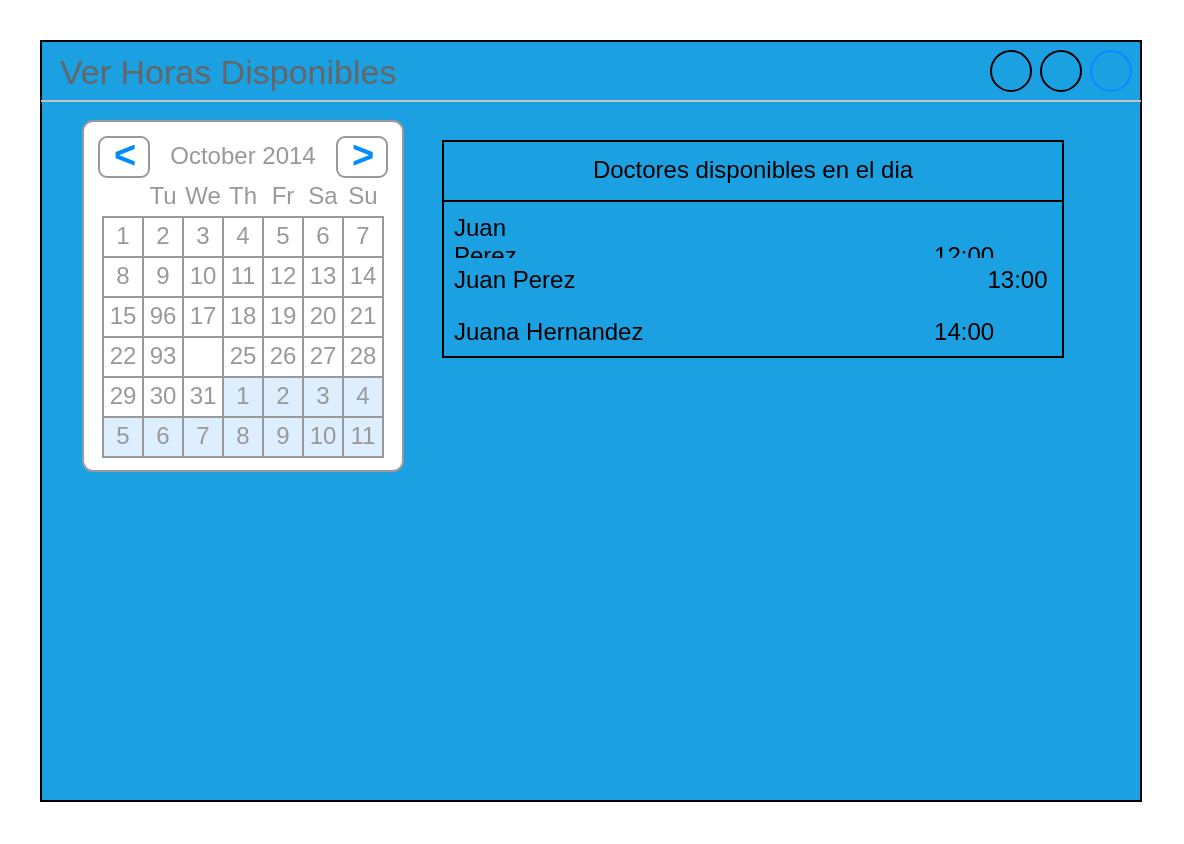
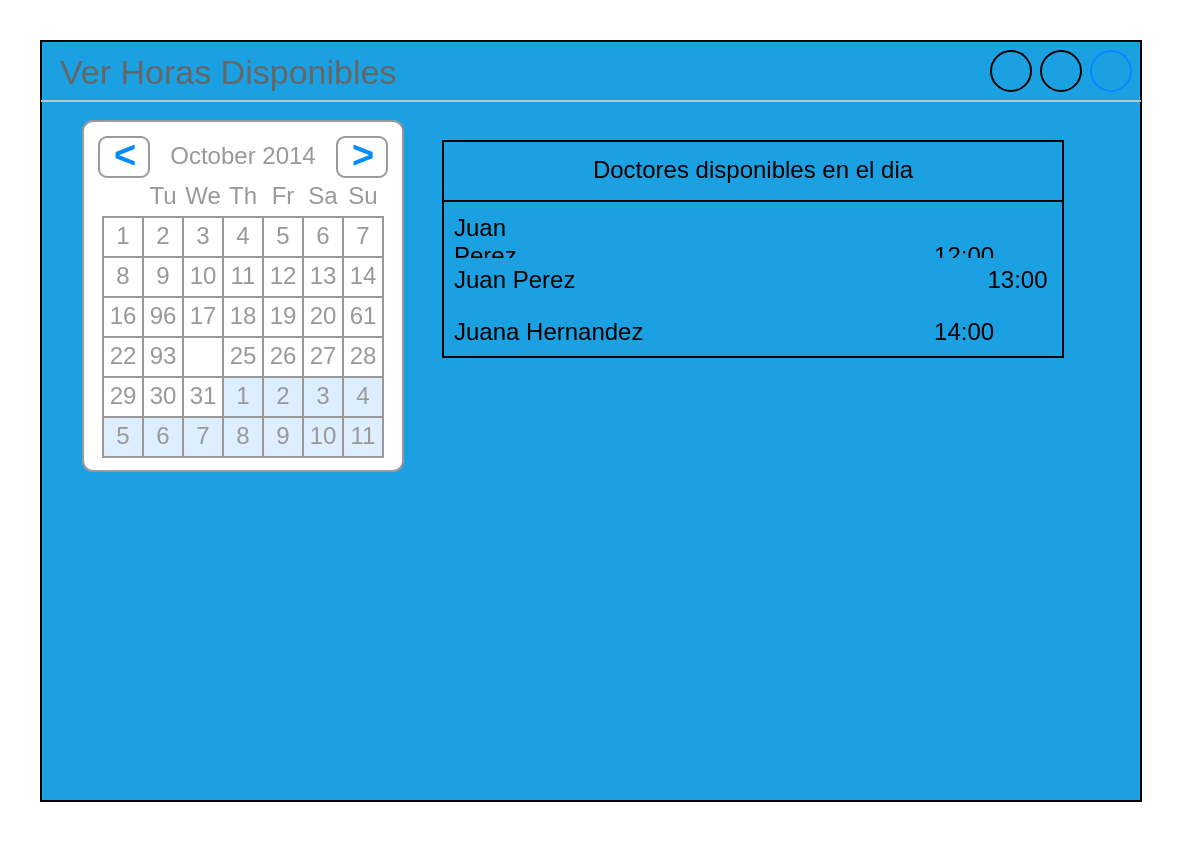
(124, 317) -> (124, 317)
(364, 317) -> (364, 317)
